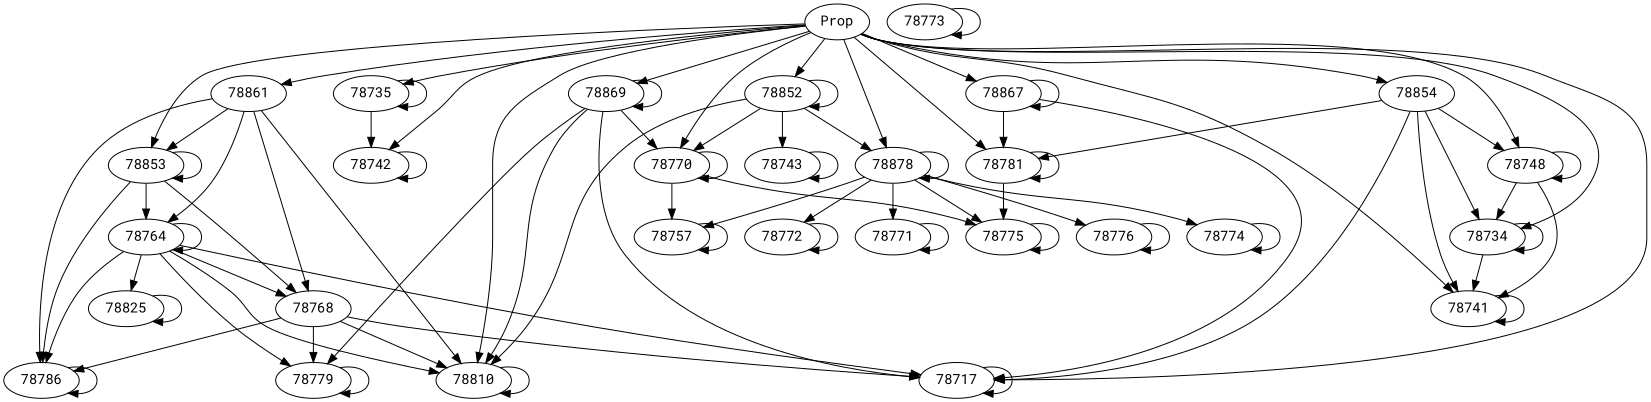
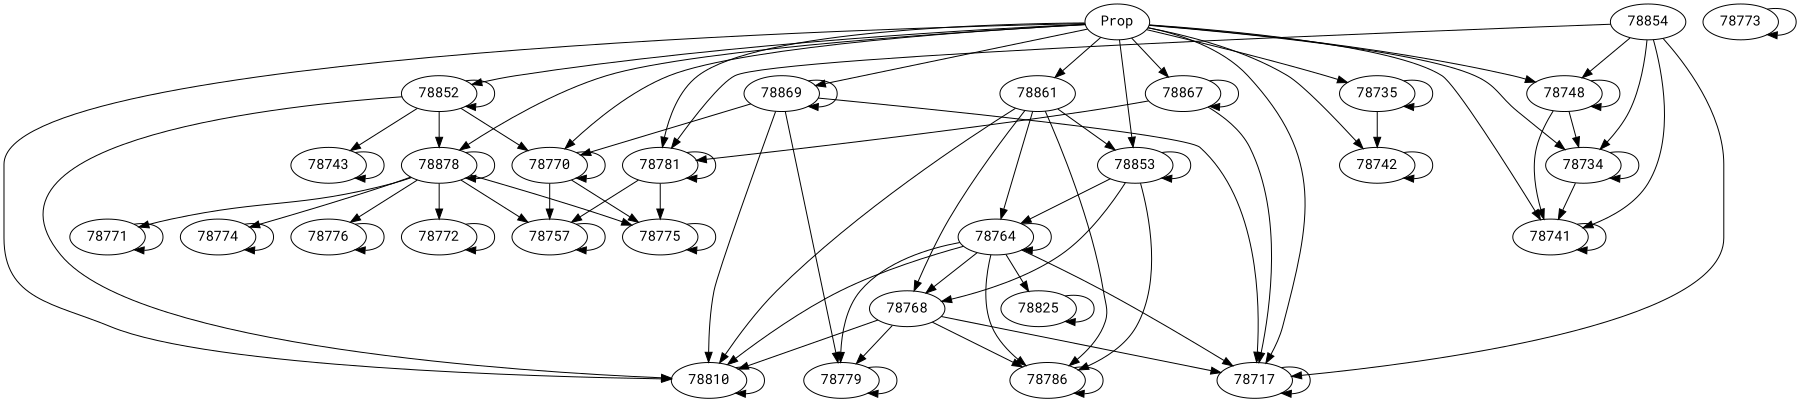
(1118, 62) -> none
none -> (611, 198)
